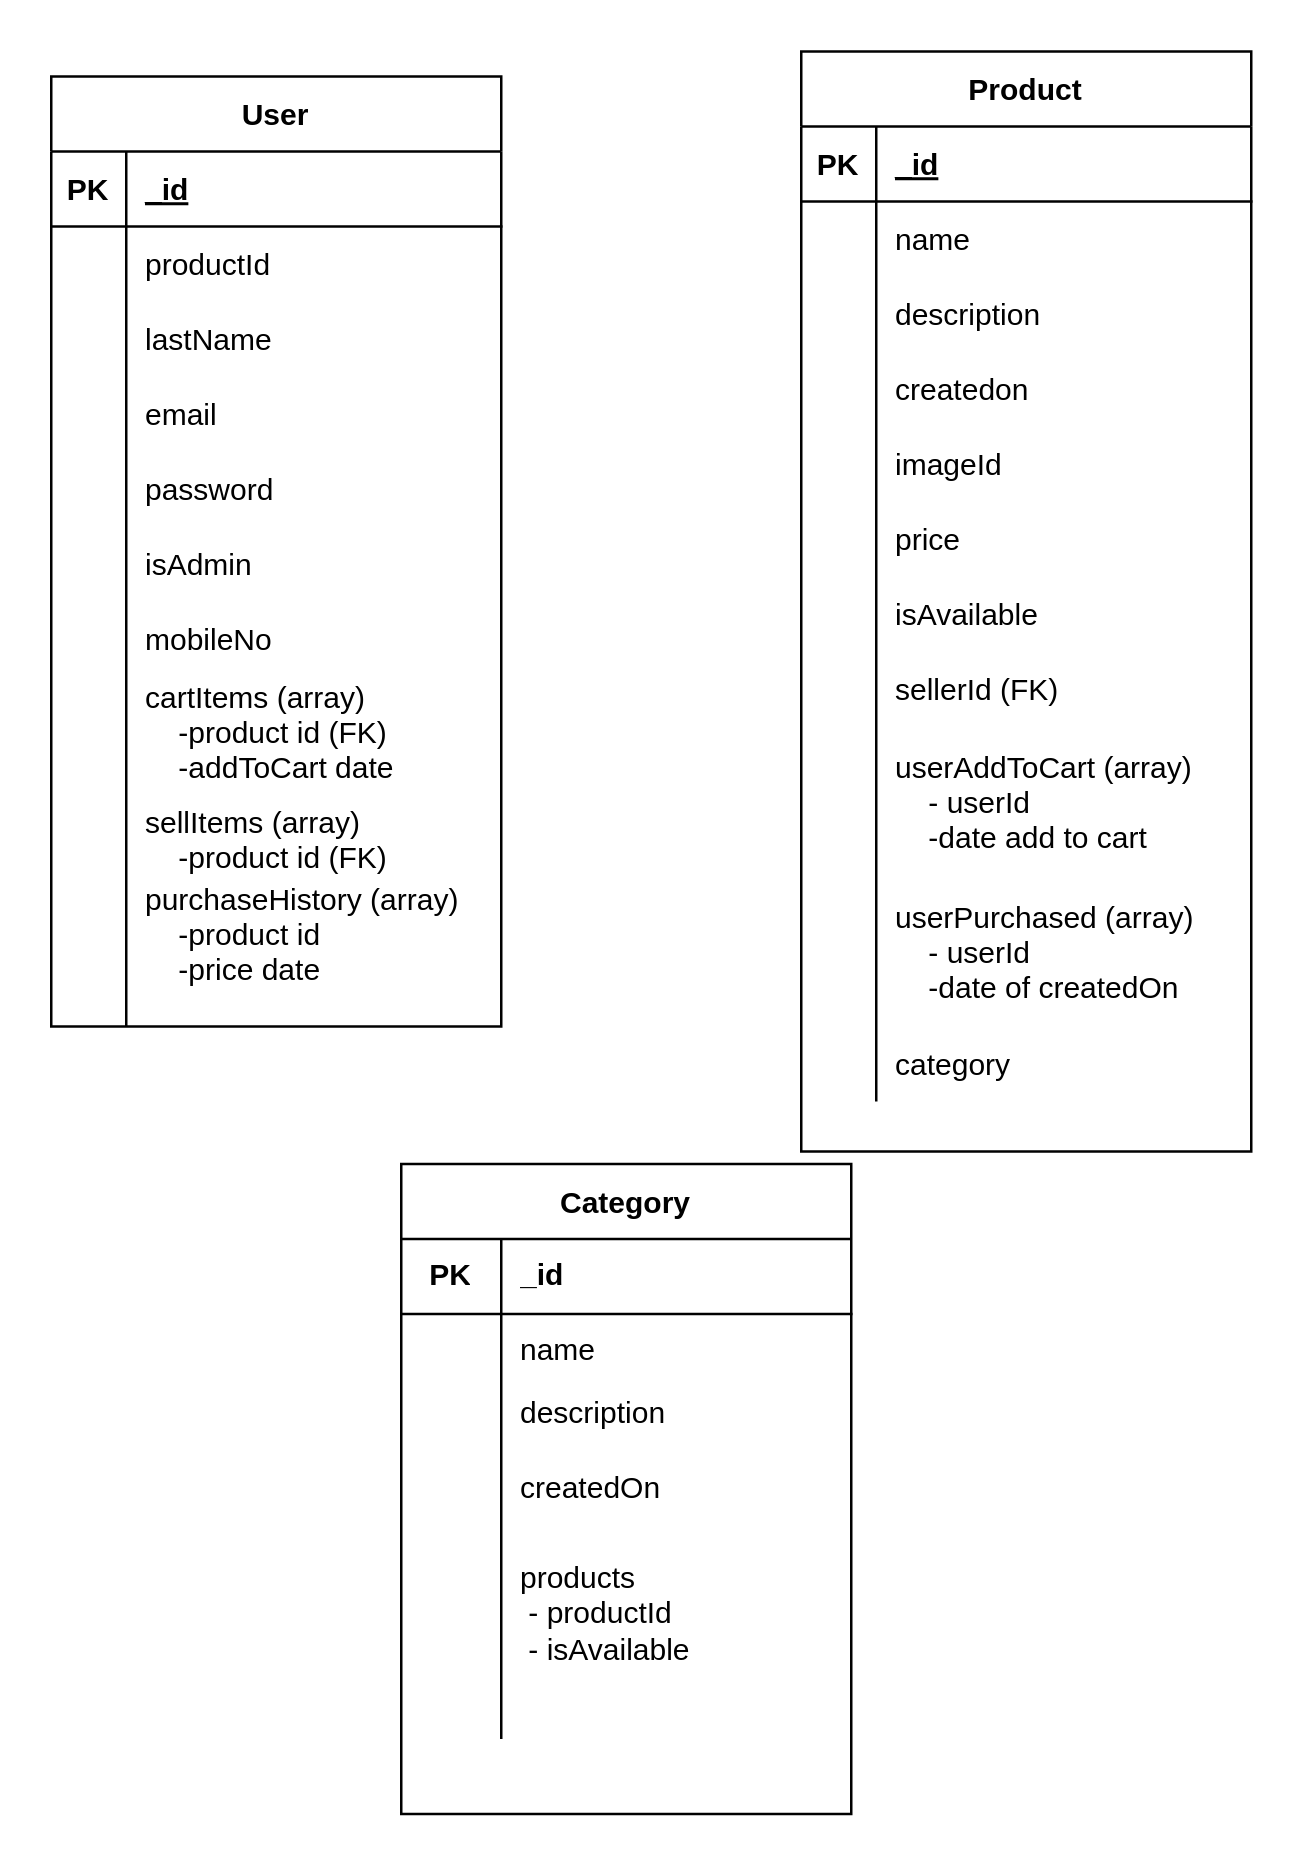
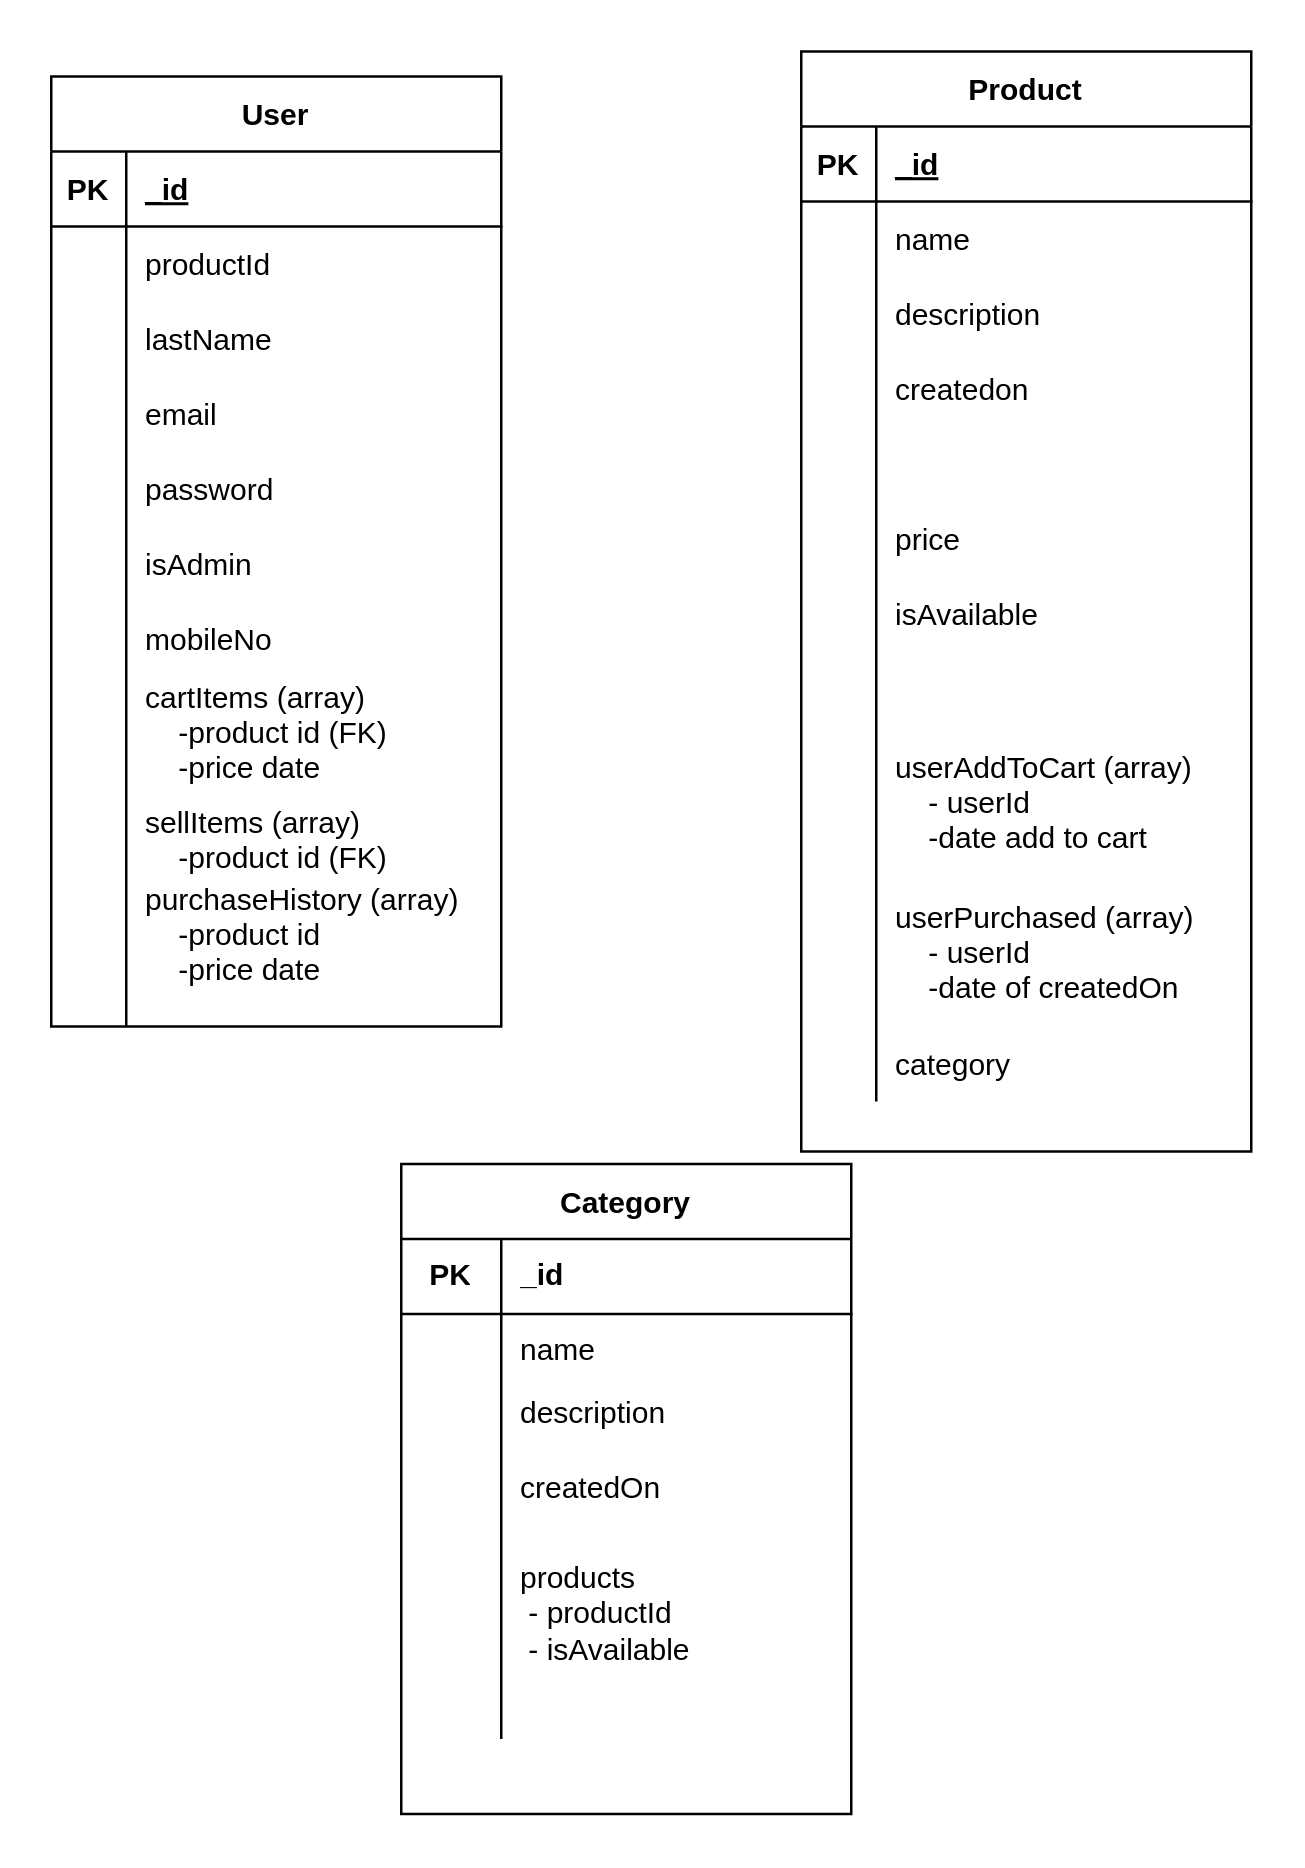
(1064, 464) -> none
(1064, 689) -> none
(284, 698) -> (284, 698)
